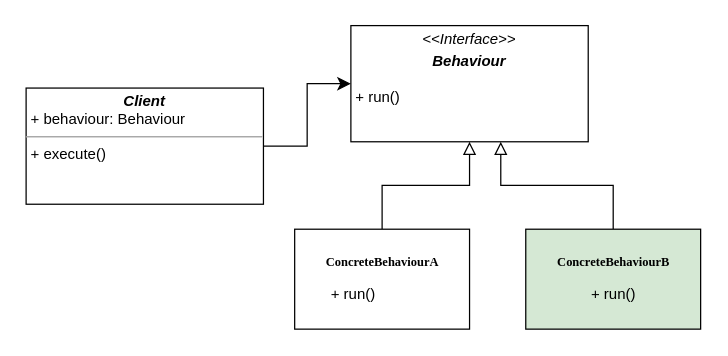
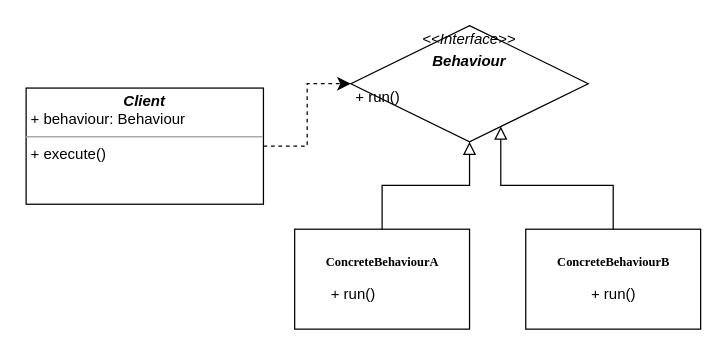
(469, 84) -> (469, 84)
(307, 121) -> (307, 121)
(613, 279) -> (613, 279)
